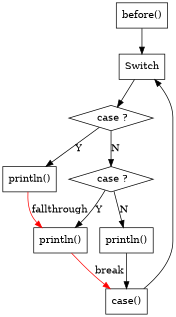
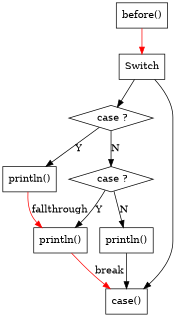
(142, 38) -> (142, 38)
(173, 190) -> (173, 183)
